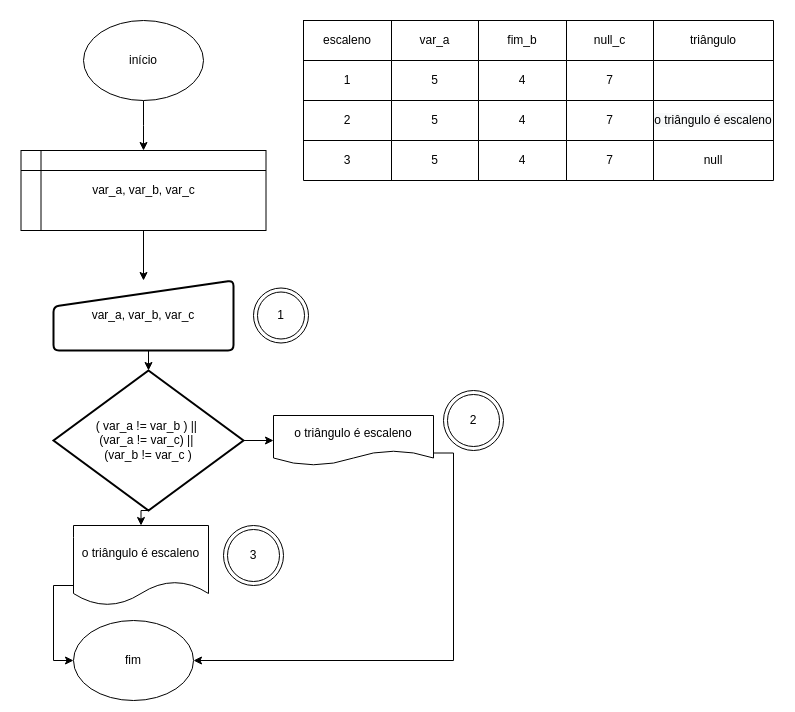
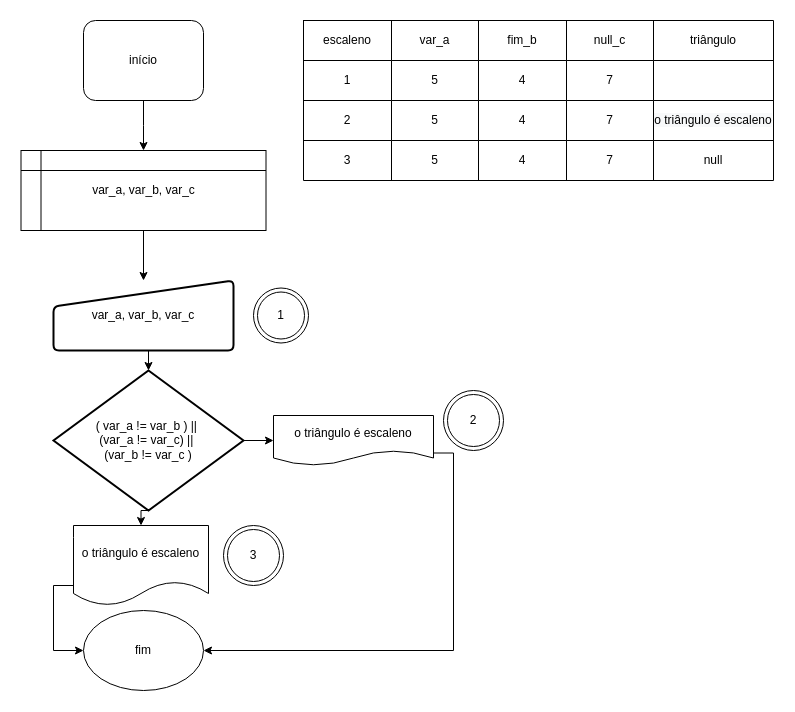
(144, 61) -> (144, 61)
(134, 661) -> (144, 651)
